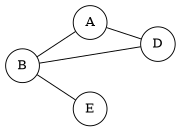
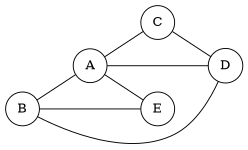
none -> (158, 23)
none -> (124, 87)
